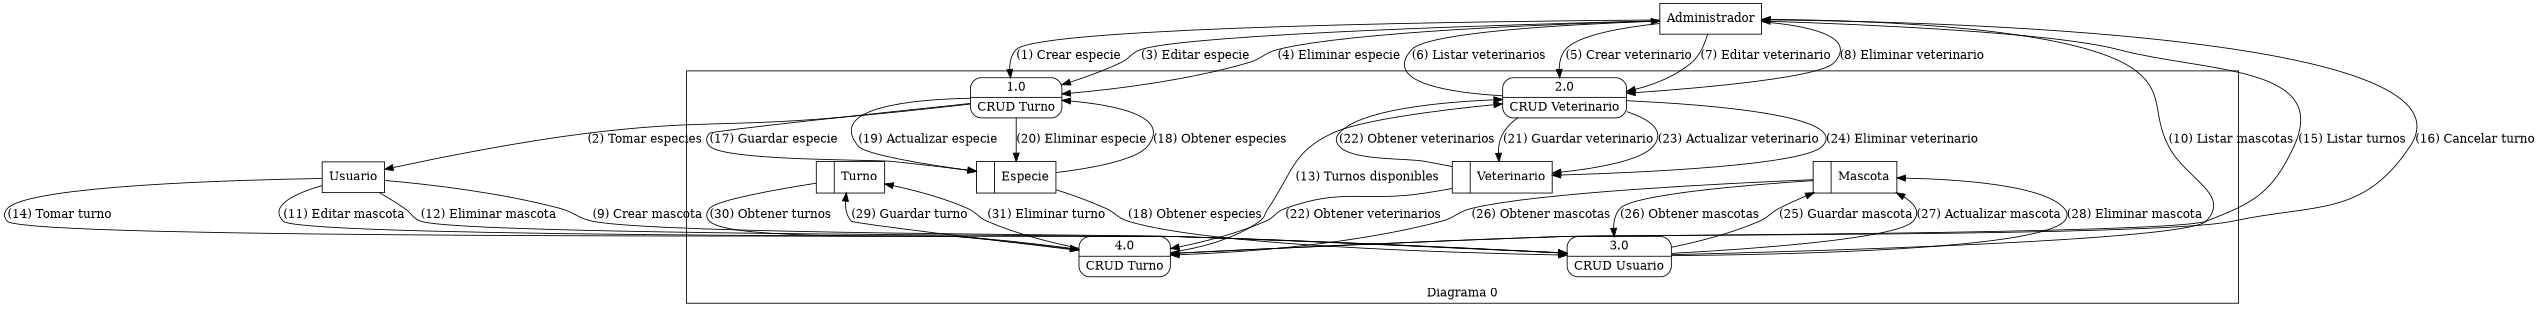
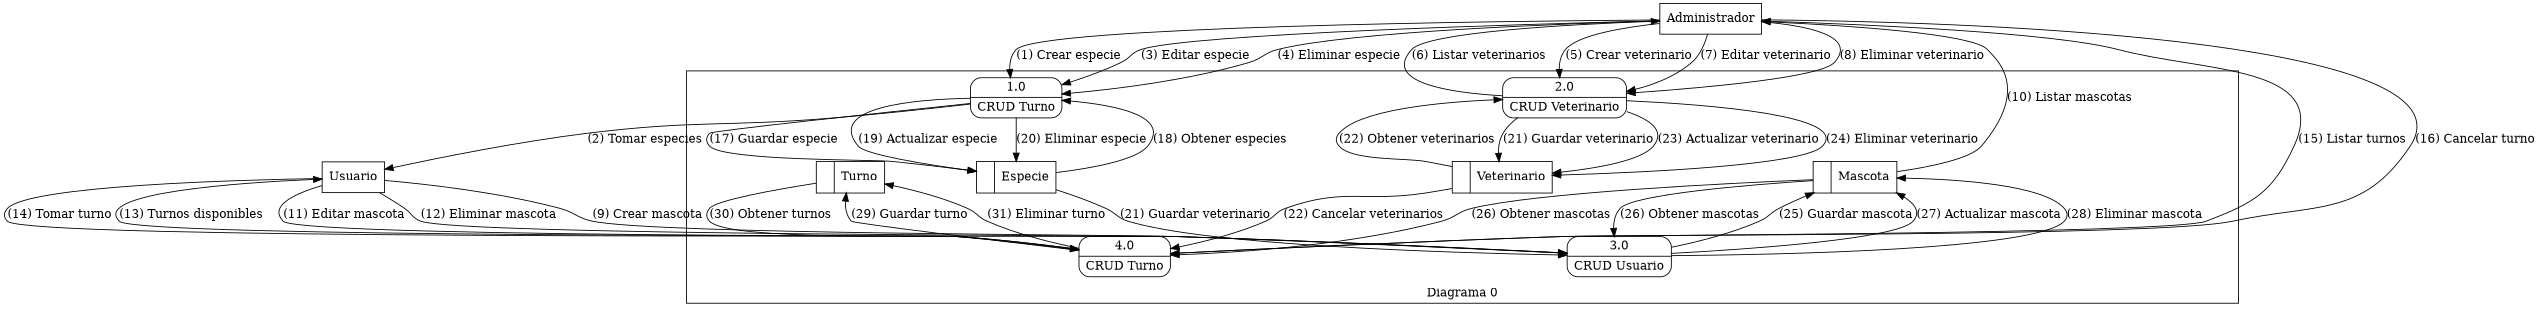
(1312, 145) -> (493, 234)
(2207, 191) -> (1978, 44)
(1195, 215) -> (1195, 215)
(1363, 215) -> (1363, 215)
